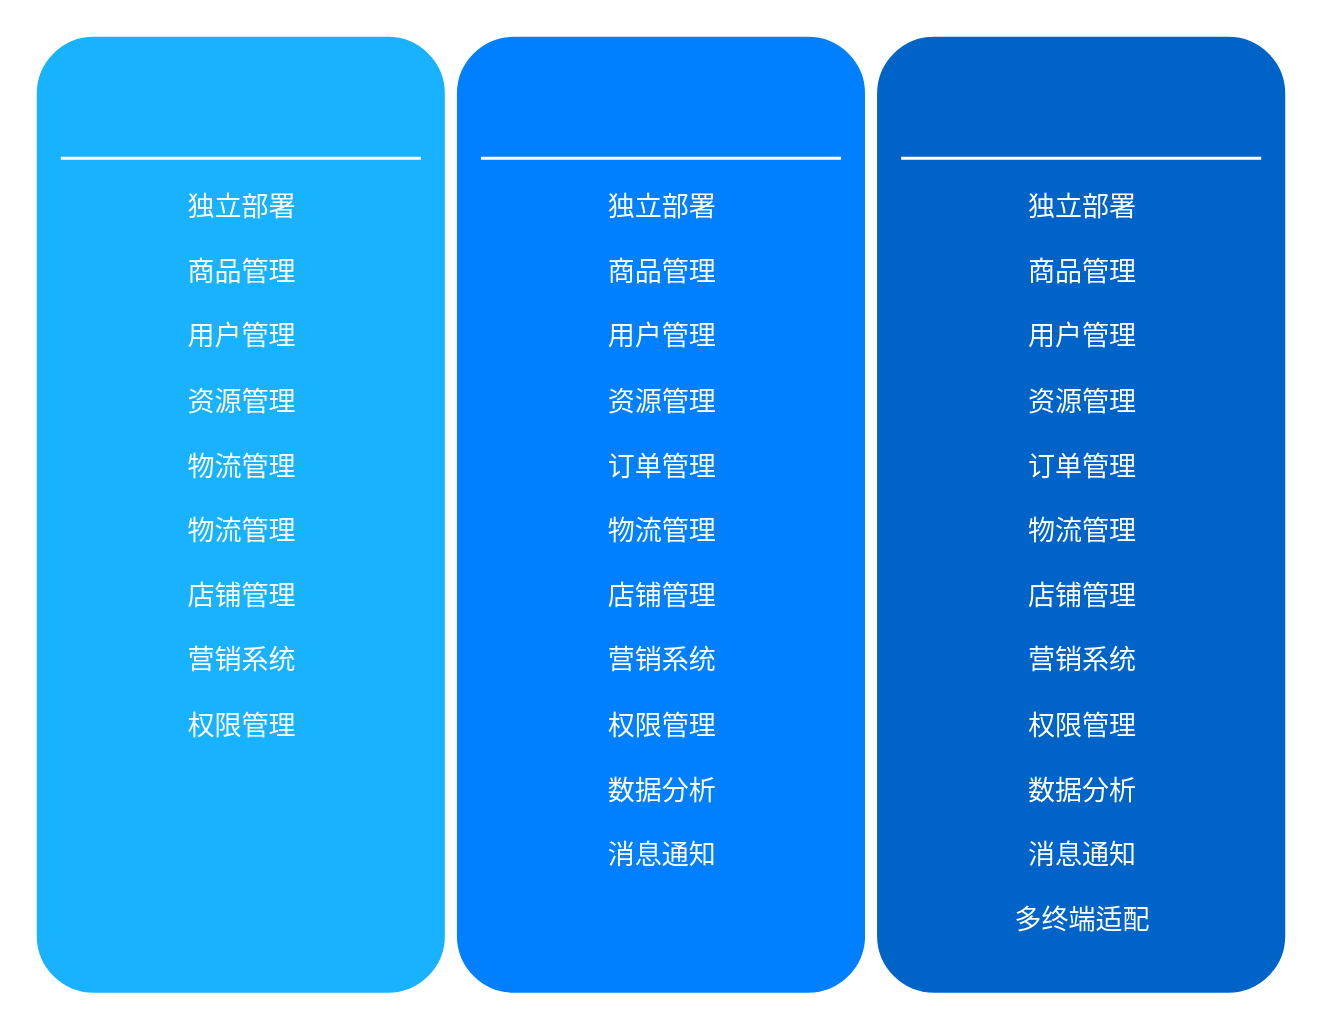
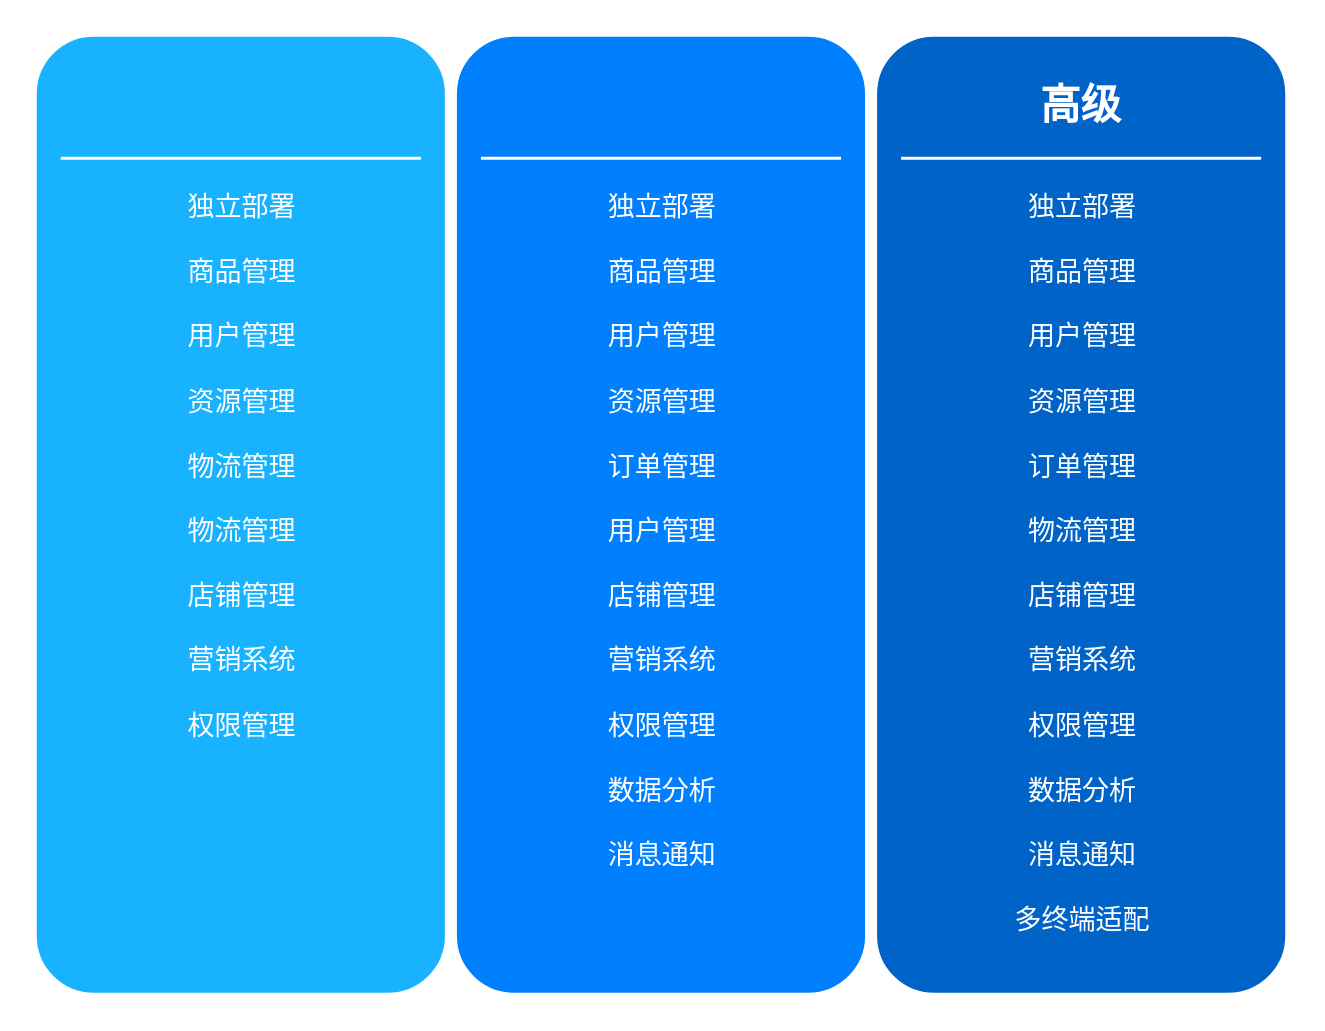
none -> (1081, 106)
(662, 371) -> (662, 371)
